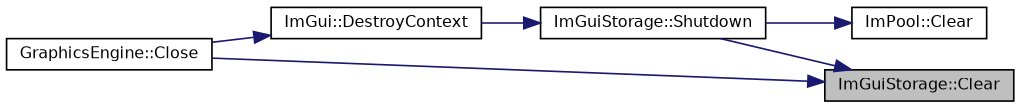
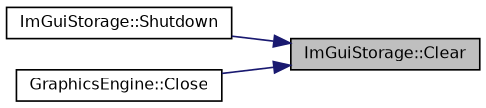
(376, 23) -> none
(919, 23) -> none
